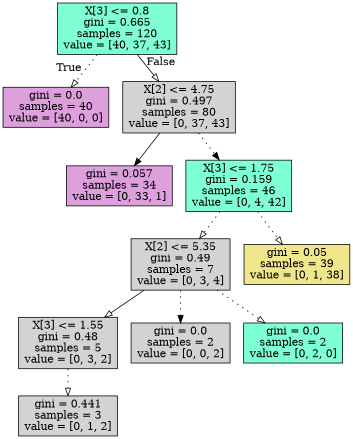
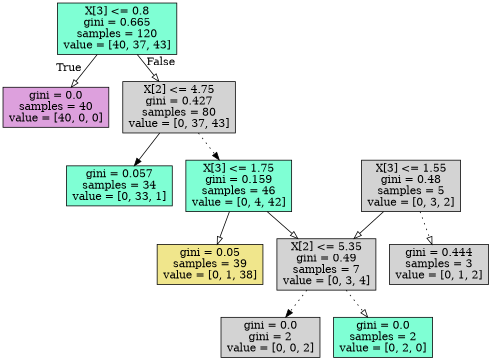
(87, 68) -> (87, 68)
(179, 107) -> (179, 107)
(119, 186) -> (119, 186)
(212, 222) -> (280, 223)
(268, 225) -> (225, 224)
(127, 302) -> (372, 223)
(181, 343) -> (270, 337)
(68, 416) -> (439, 264)
